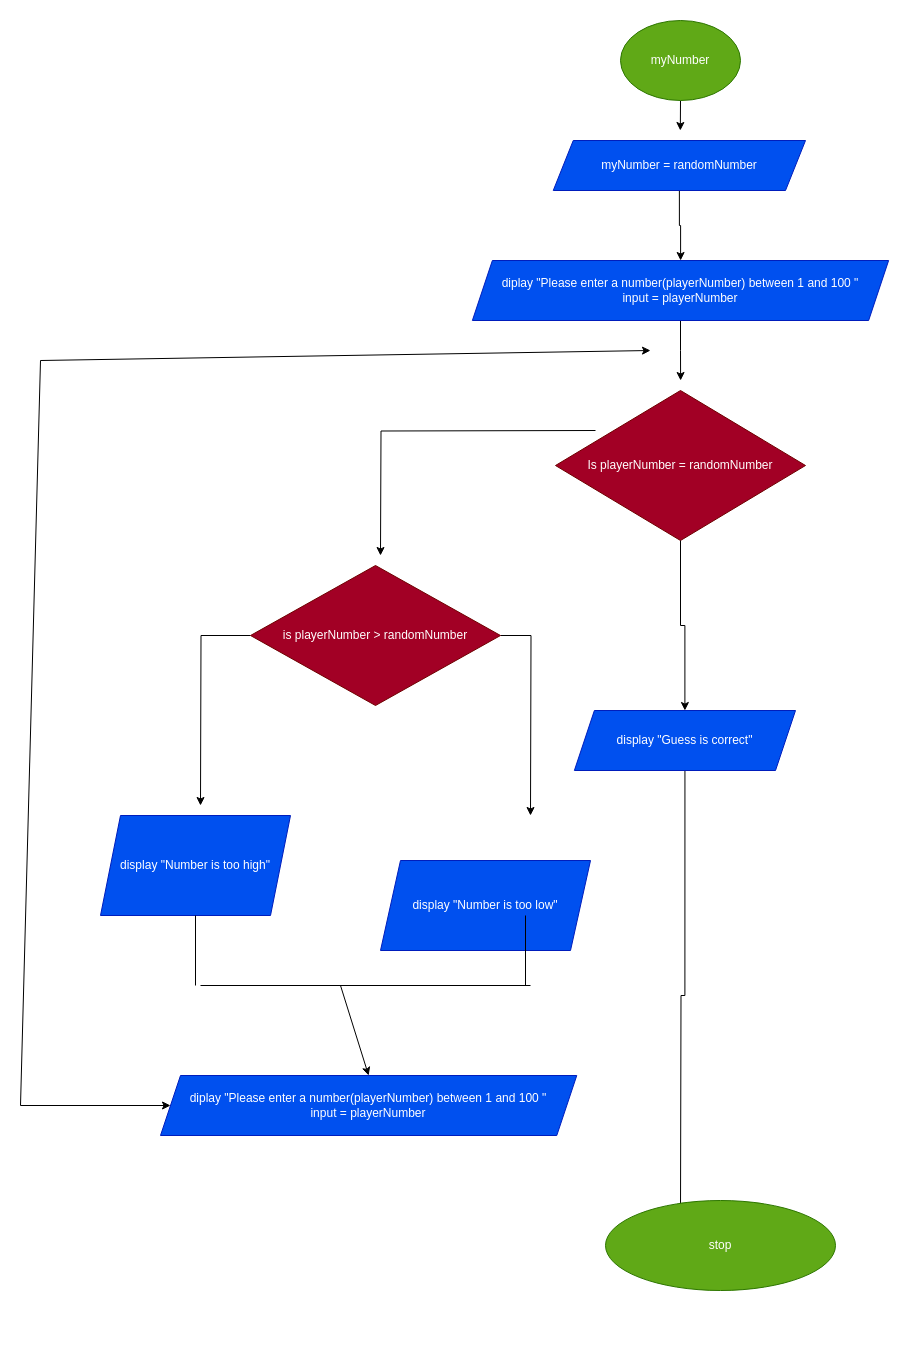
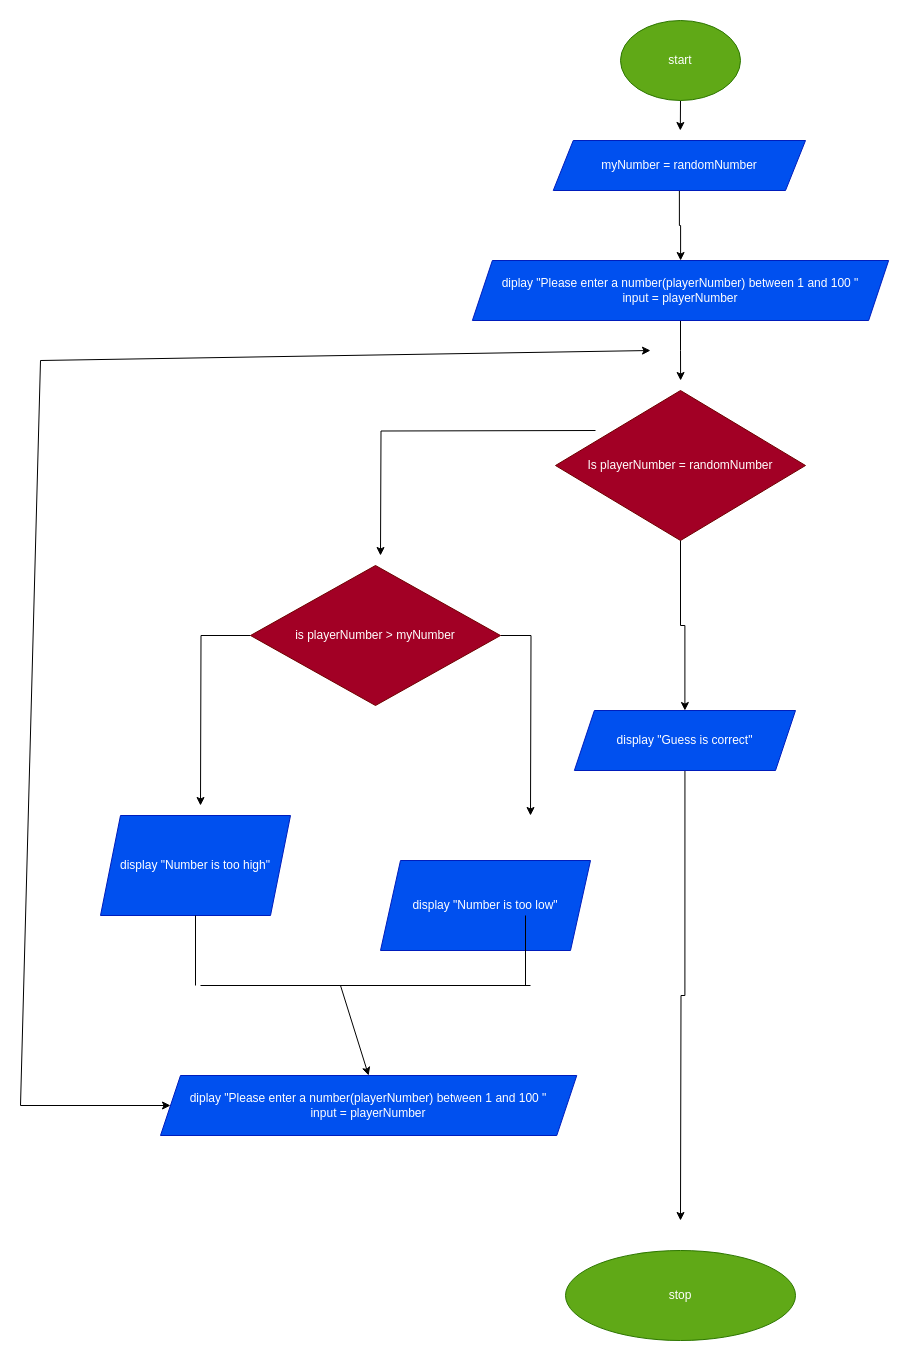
(681, 61) -> (681, 61)
(376, 636) -> (376, 636)
(721, 1246) -> (681, 1296)
